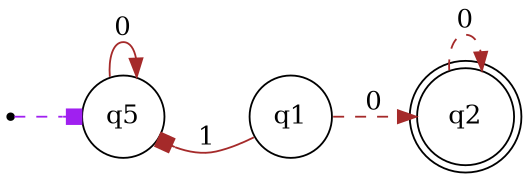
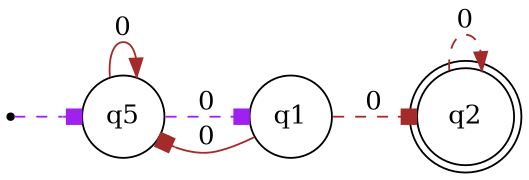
none -> (198, 117)
(365, 117) -> (365, 117)
(207, 138) -> (207, 138)
